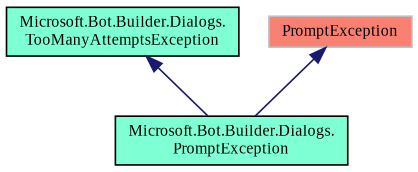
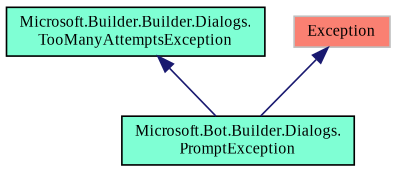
(123, 32) -> (136, 32)
(340, 32) -> (342, 32)
